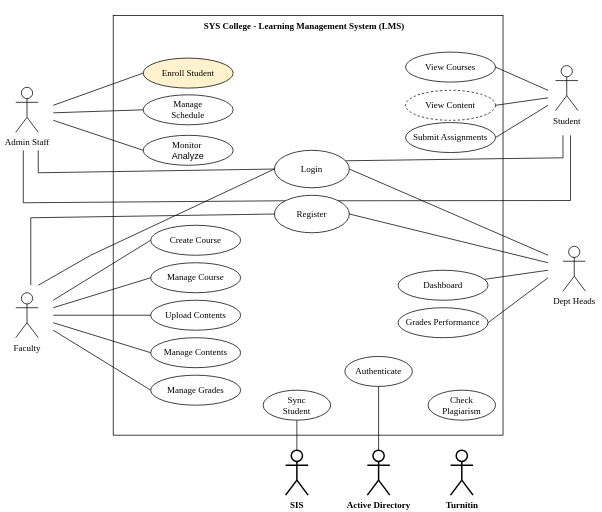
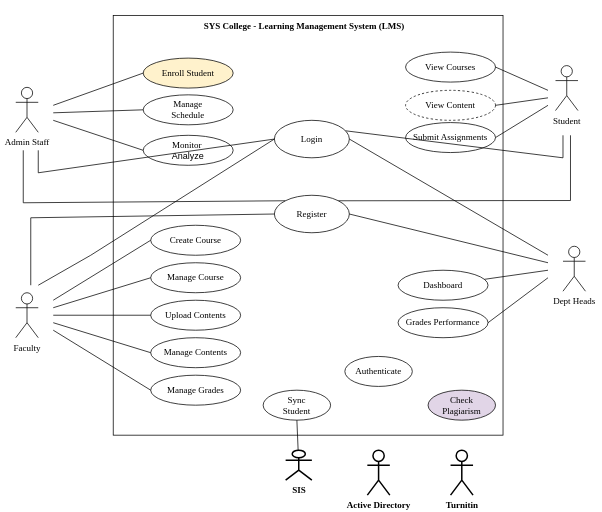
(312, 169) -> (312, 139)
(462, 405) -> (462, 405)
(378, 419) -> none
(297, 473) -> (299, 465)
